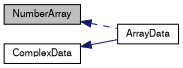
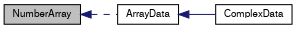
(104, 42) -> (202, 14)
